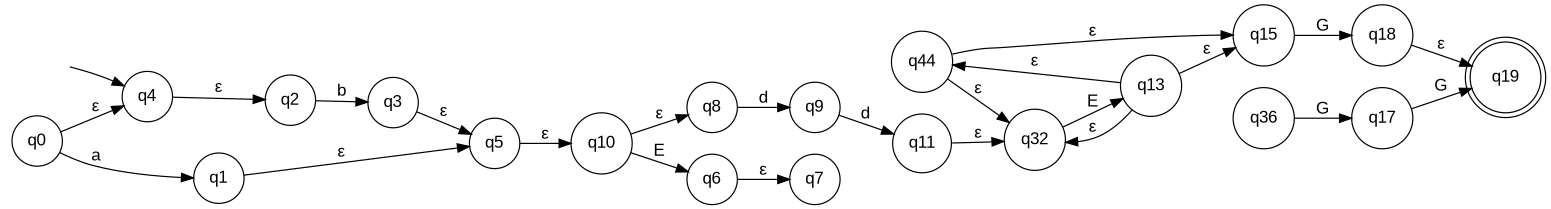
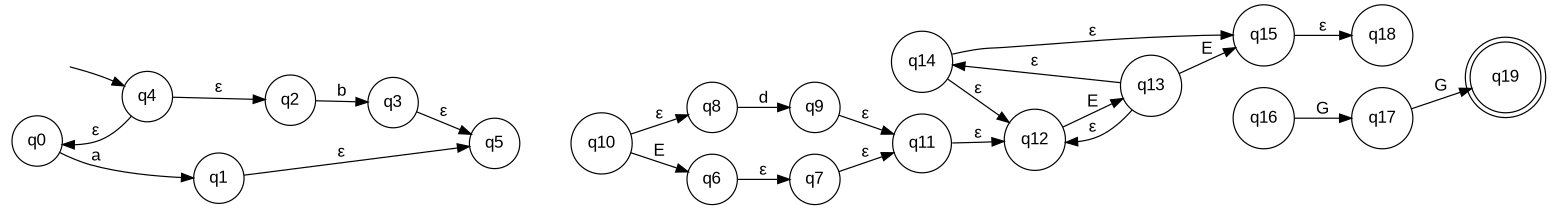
(1323, 26) -> (1323, 26)
(1207, 49) -> (1207, 49)
(1436, 54) -> none
(922, 62) -> (922, 62)
(866, 114) -> (866, 114)
(1264, 118) -> (1264, 118)
(87, 121) -> (106, 137)
(1035, 140) -> (1035, 140)
(539, 143) -> none
none -> (860, 164)
